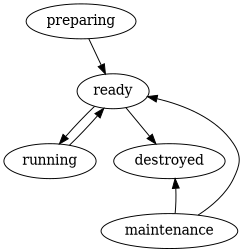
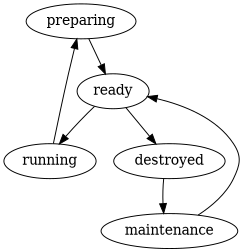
(84, 131) -> (63, 96)
(176, 201) -> (163, 191)
